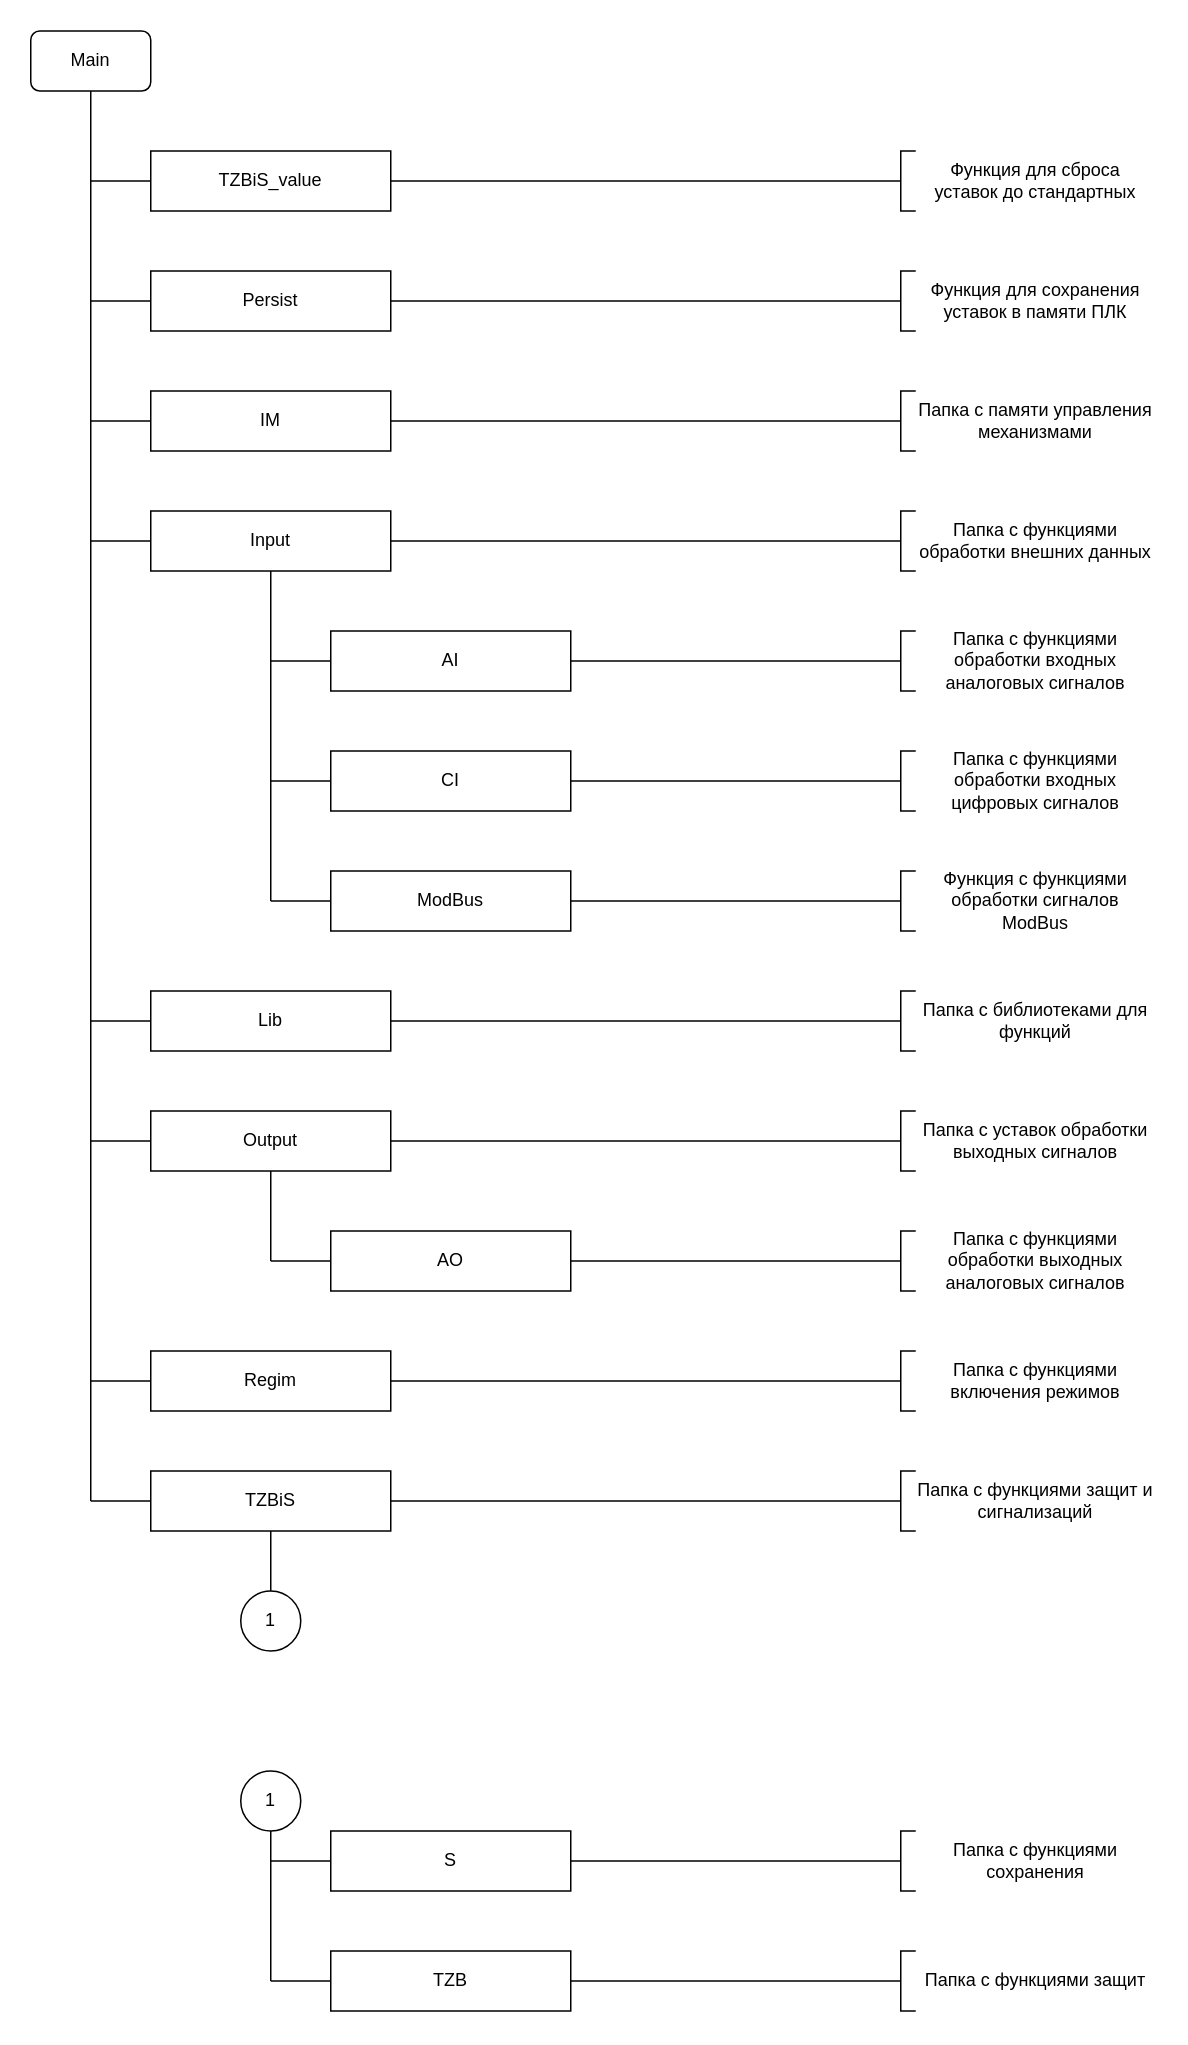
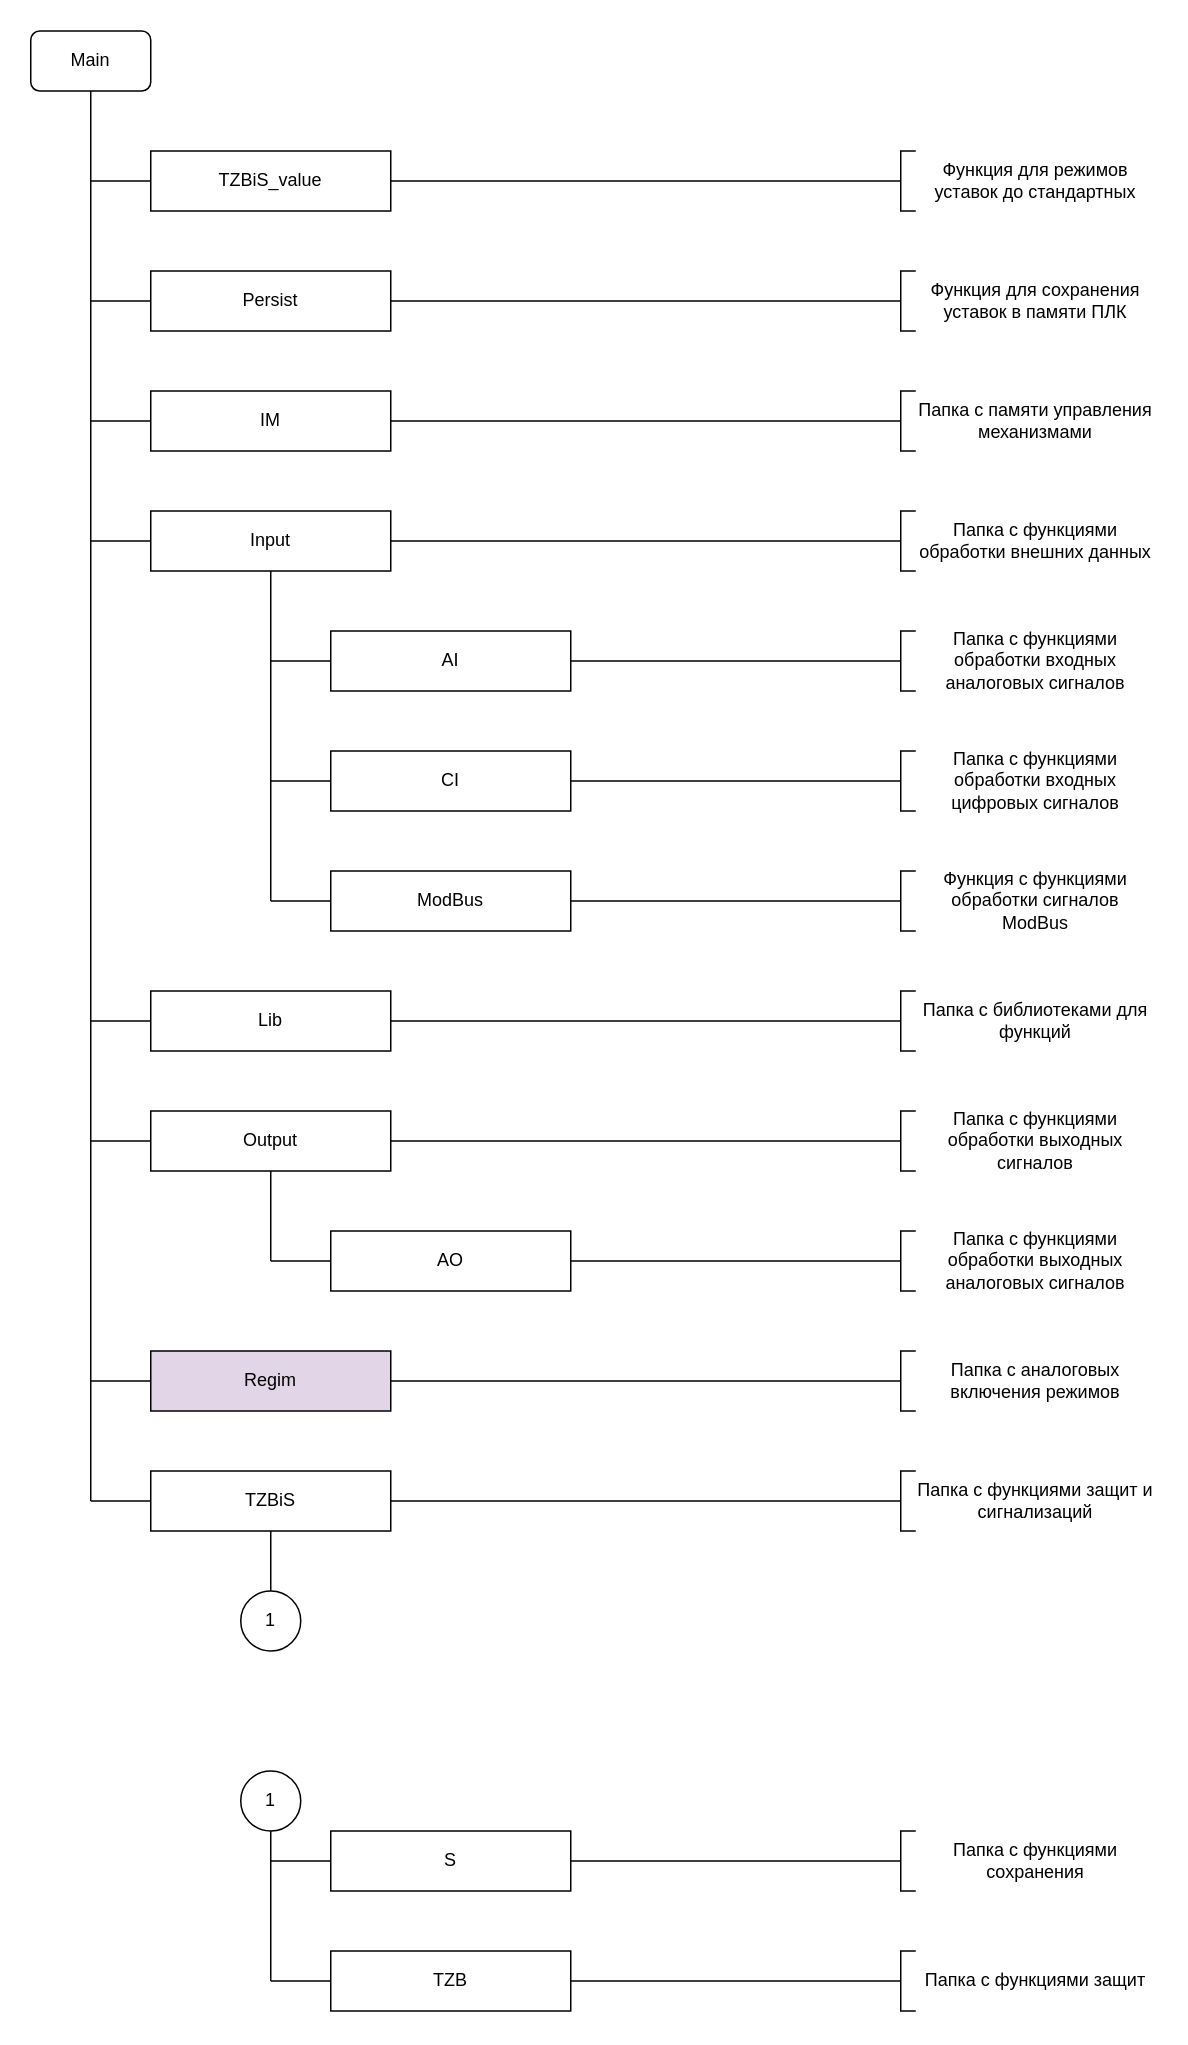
(1036, 181) -> (1036, 181)
(1036, 1141) -> (1036, 1141)
(271, 1381) -> (271, 1381)
(1036, 1381) -> (1036, 1381)
